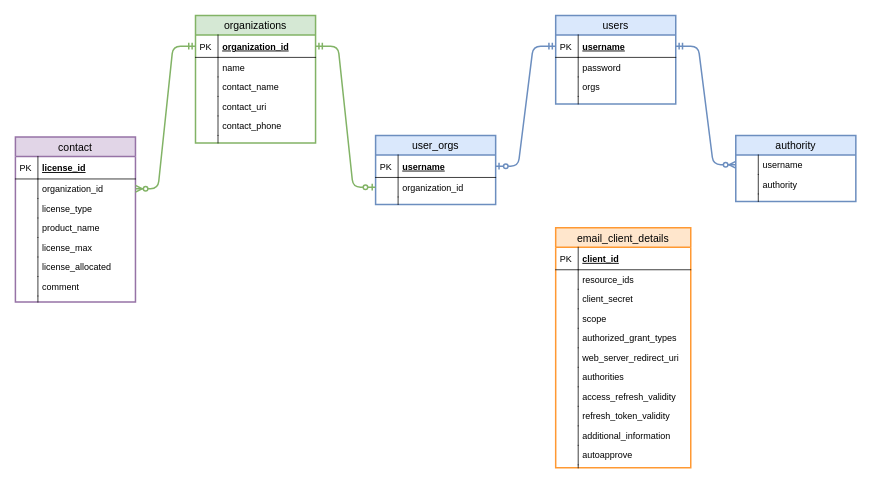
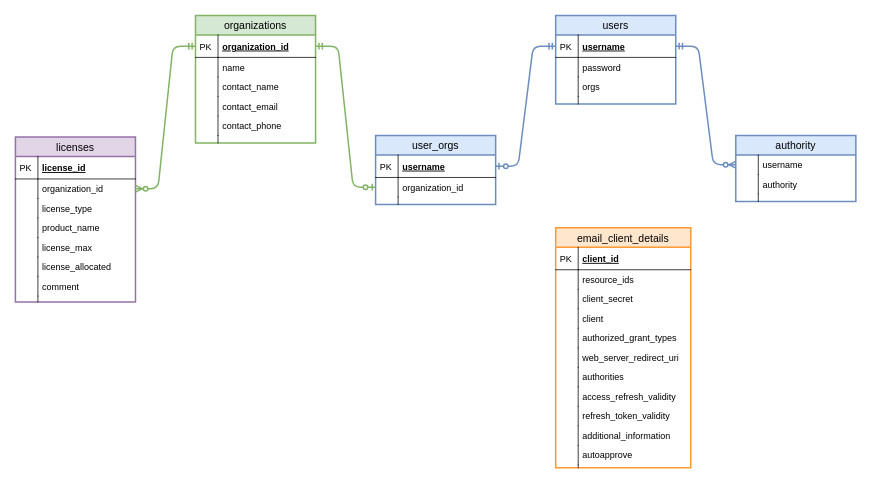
(249, 107) -> (252, 107)
(75, 147) -> (75, 147)
(595, 319) -> (595, 319)
